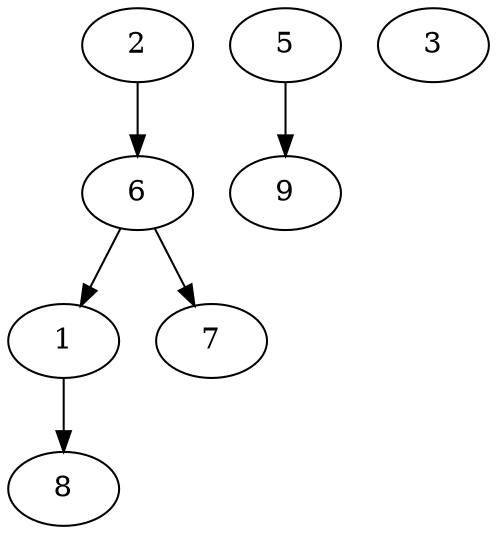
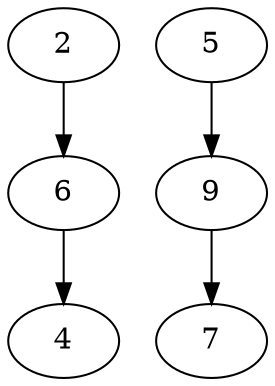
(433, 45) -> none
(170, 258) -> (212, 257)
(64, 341) -> (64, 341)
(64, 489) -> none
